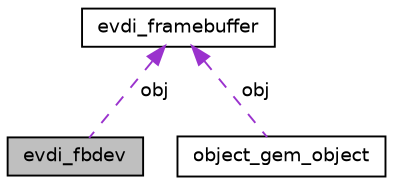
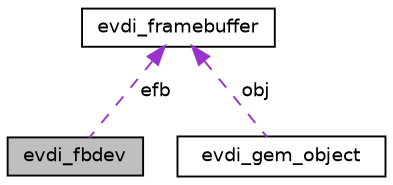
(153, 92) -> (153, 92)
(281, 156) -> (281, 156)
